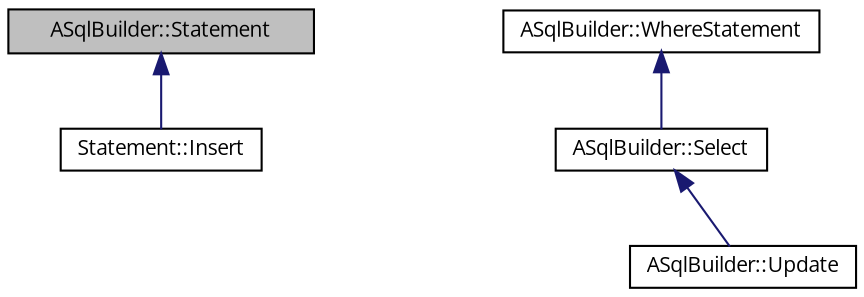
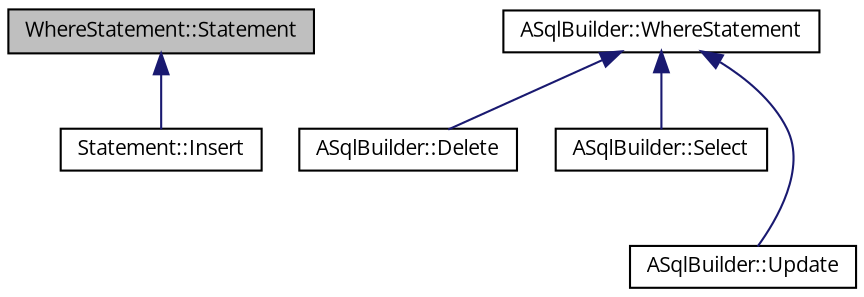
(161, 31) -> (161, 31)
none -> (408, 150)
(709, 217) -> (792, 144)
